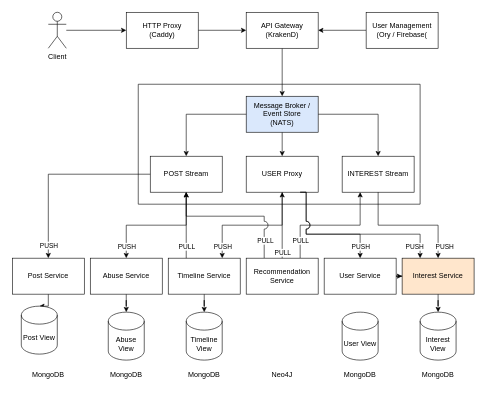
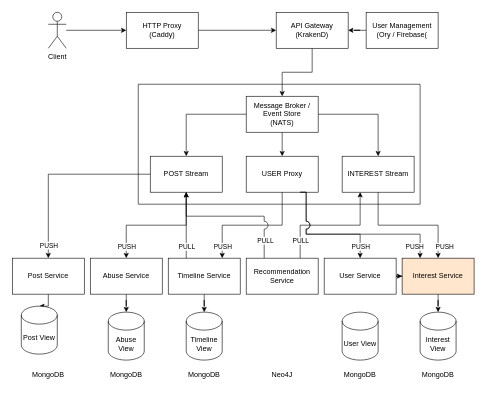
(282, 30) -> (312, 30)
(282, 114) -> (282, 114)
(282, 243) -> none
